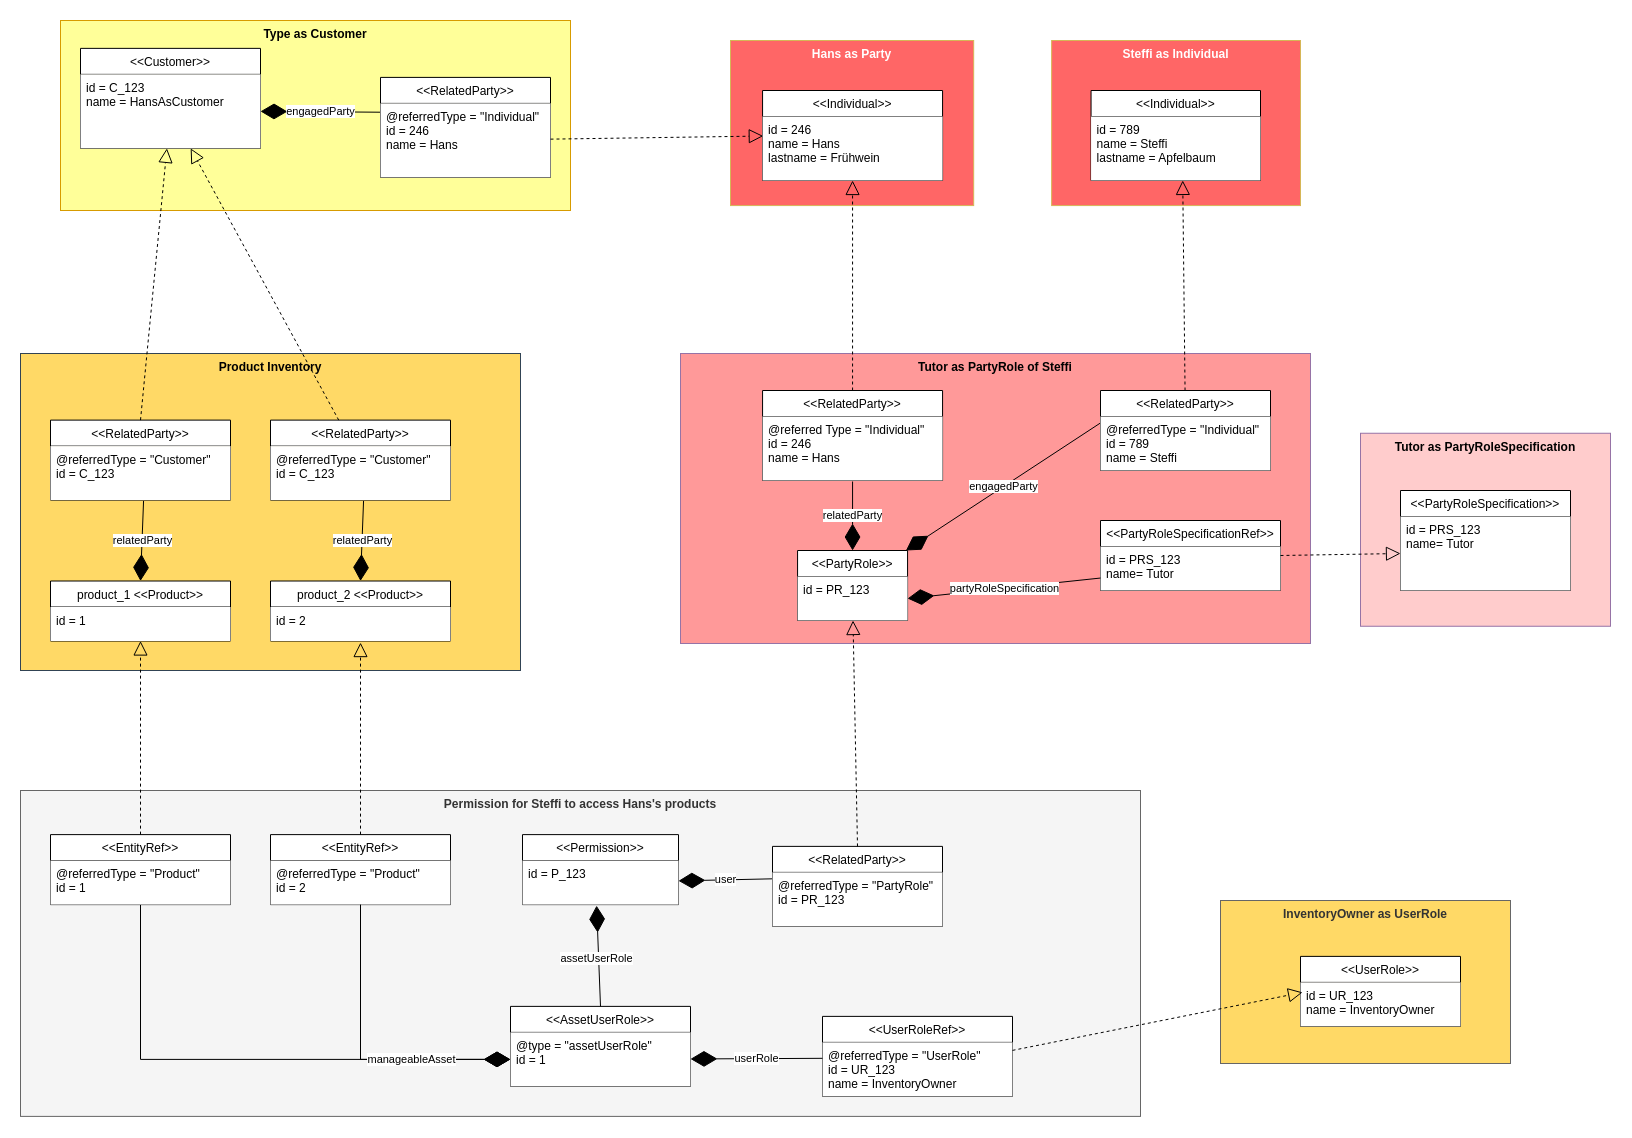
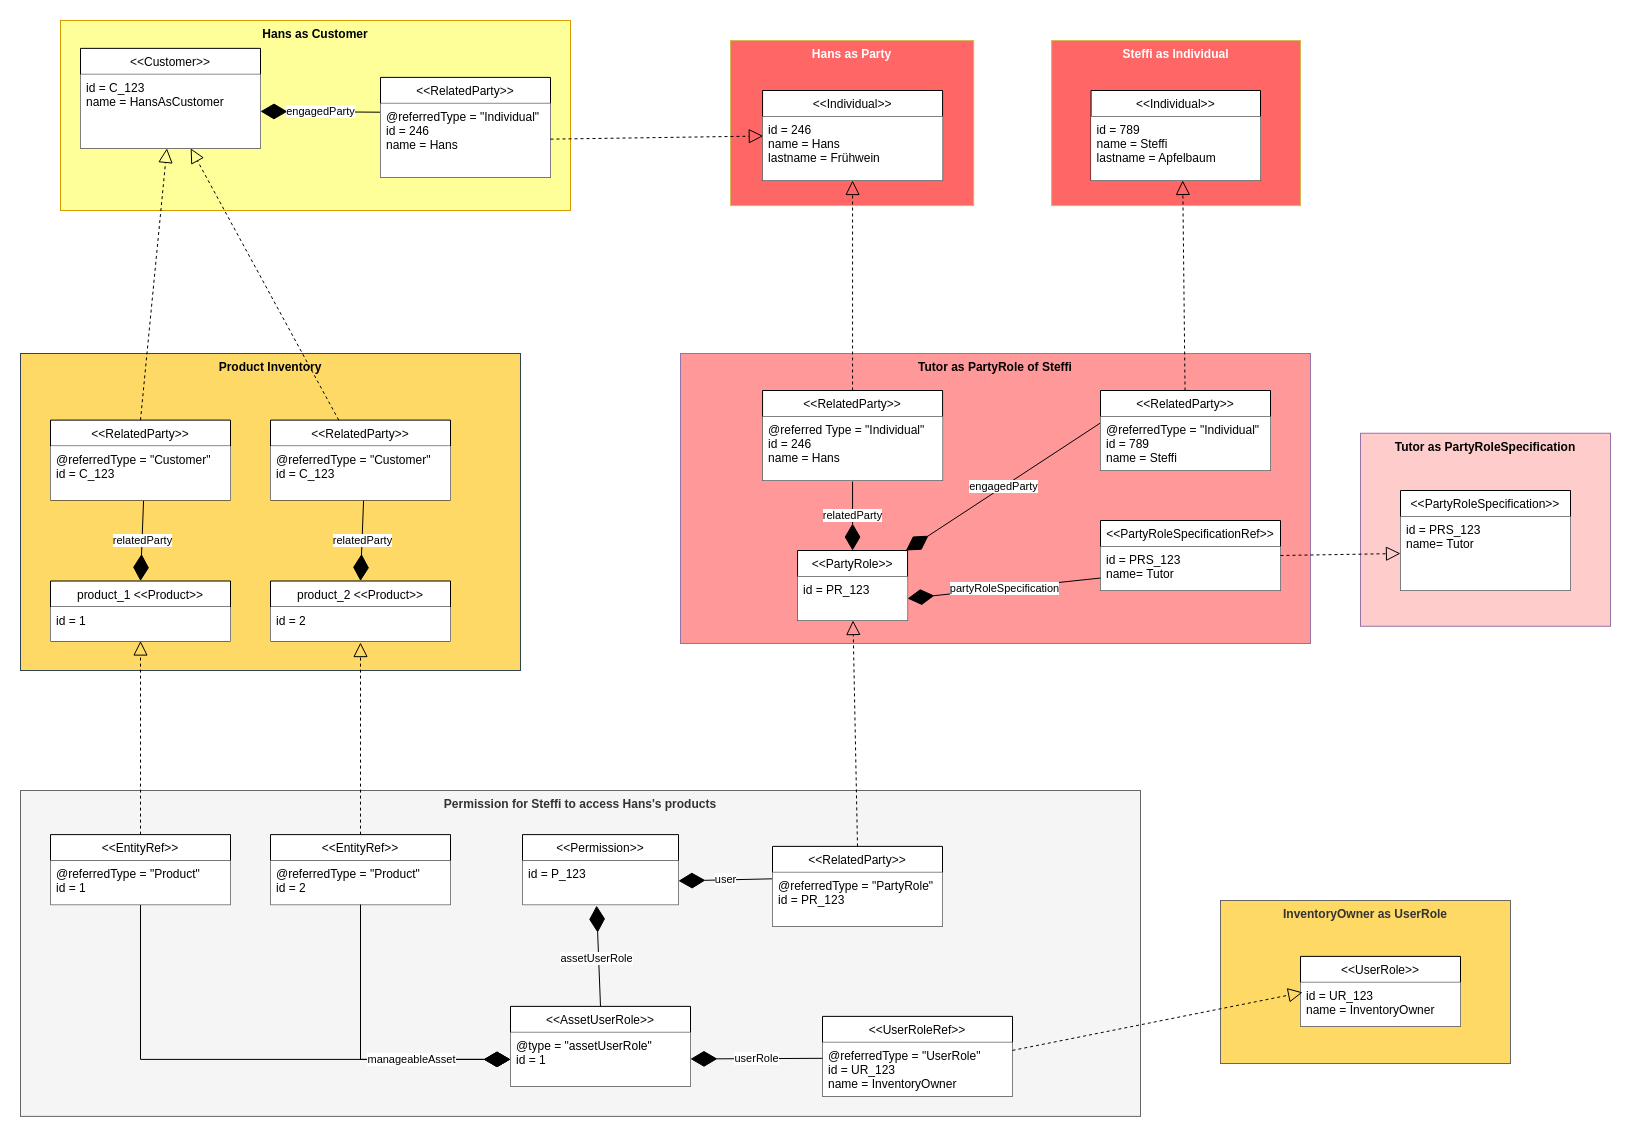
(316, 35) -> (316, 35)
